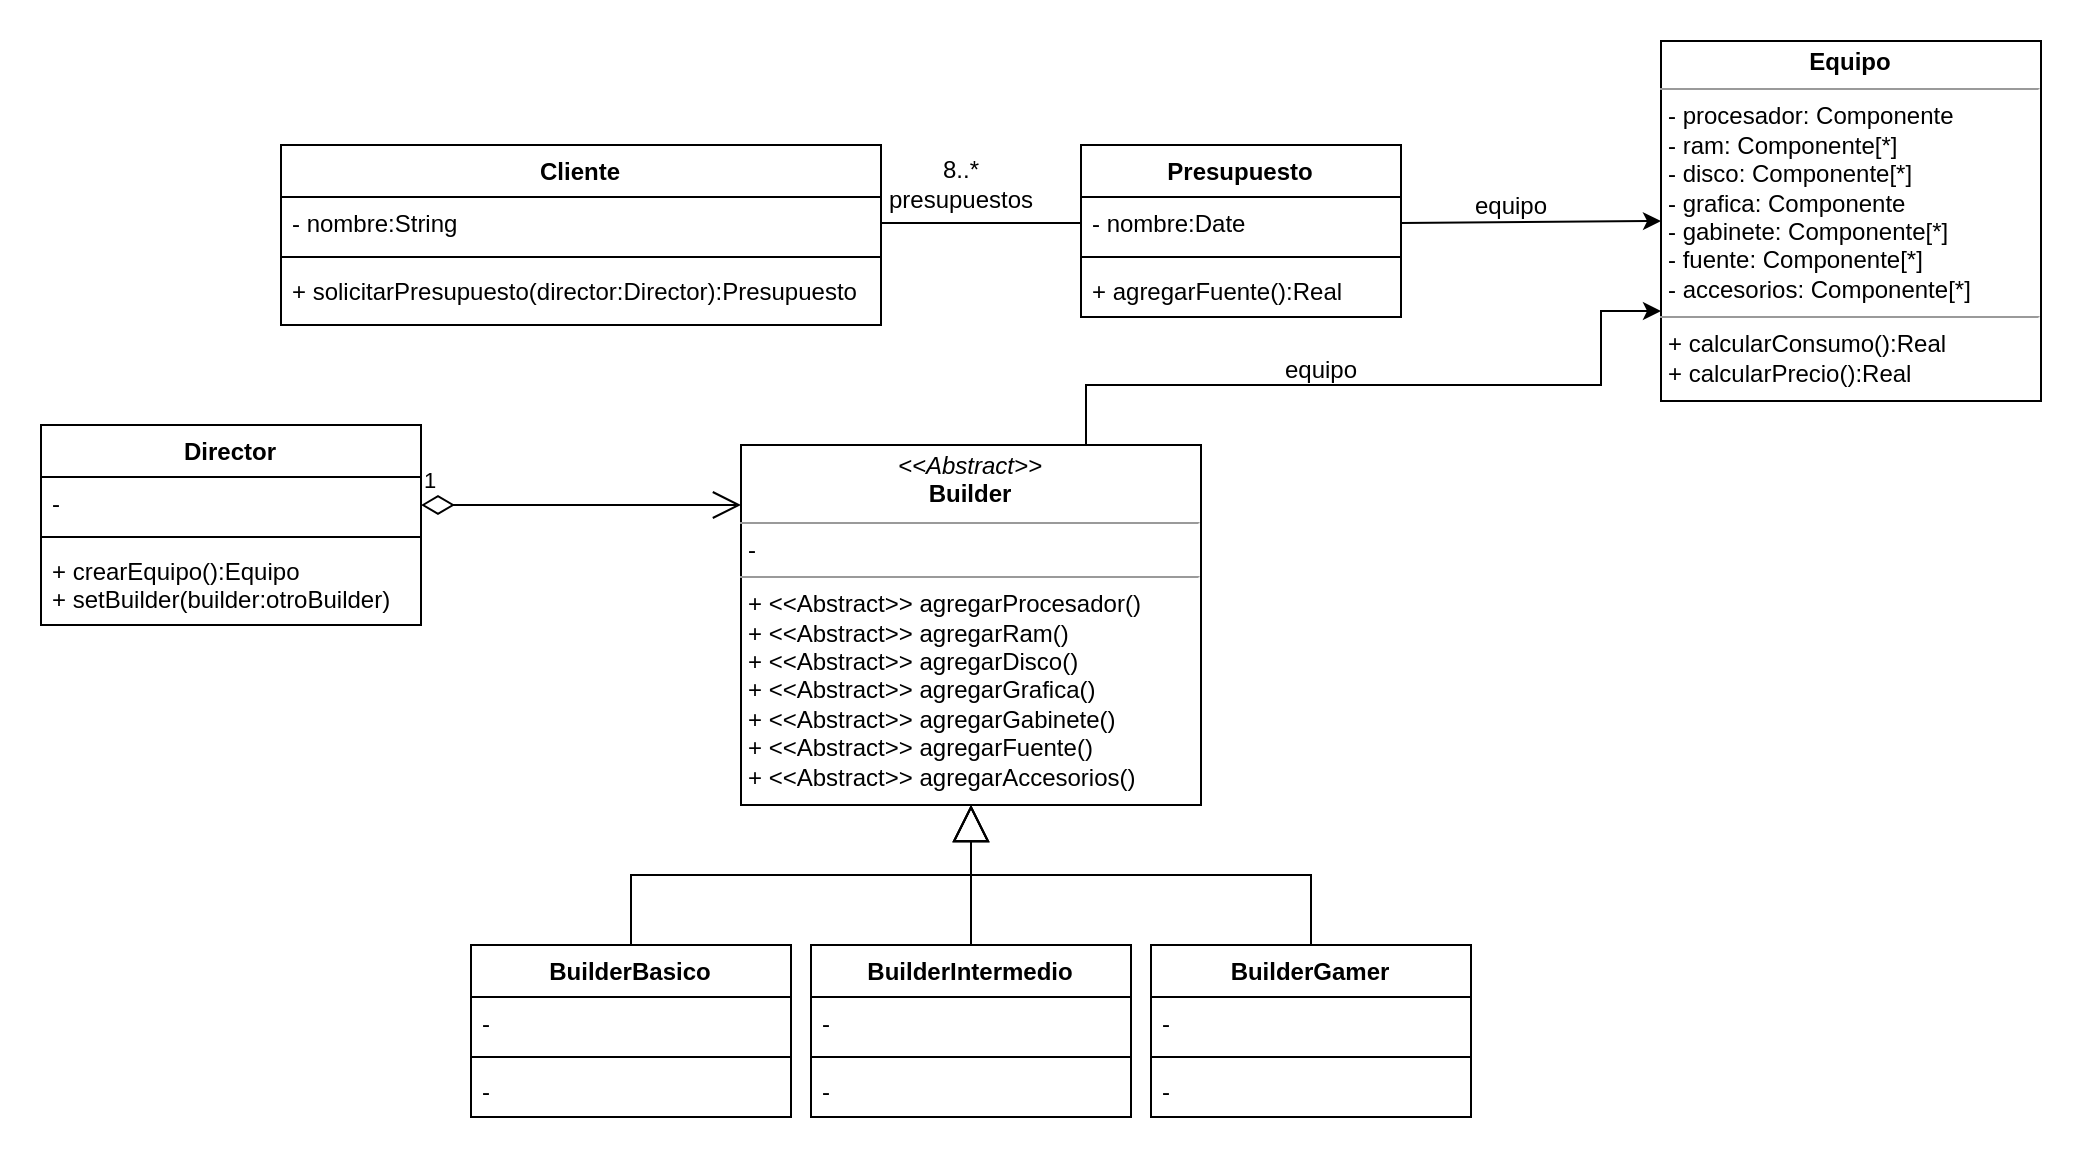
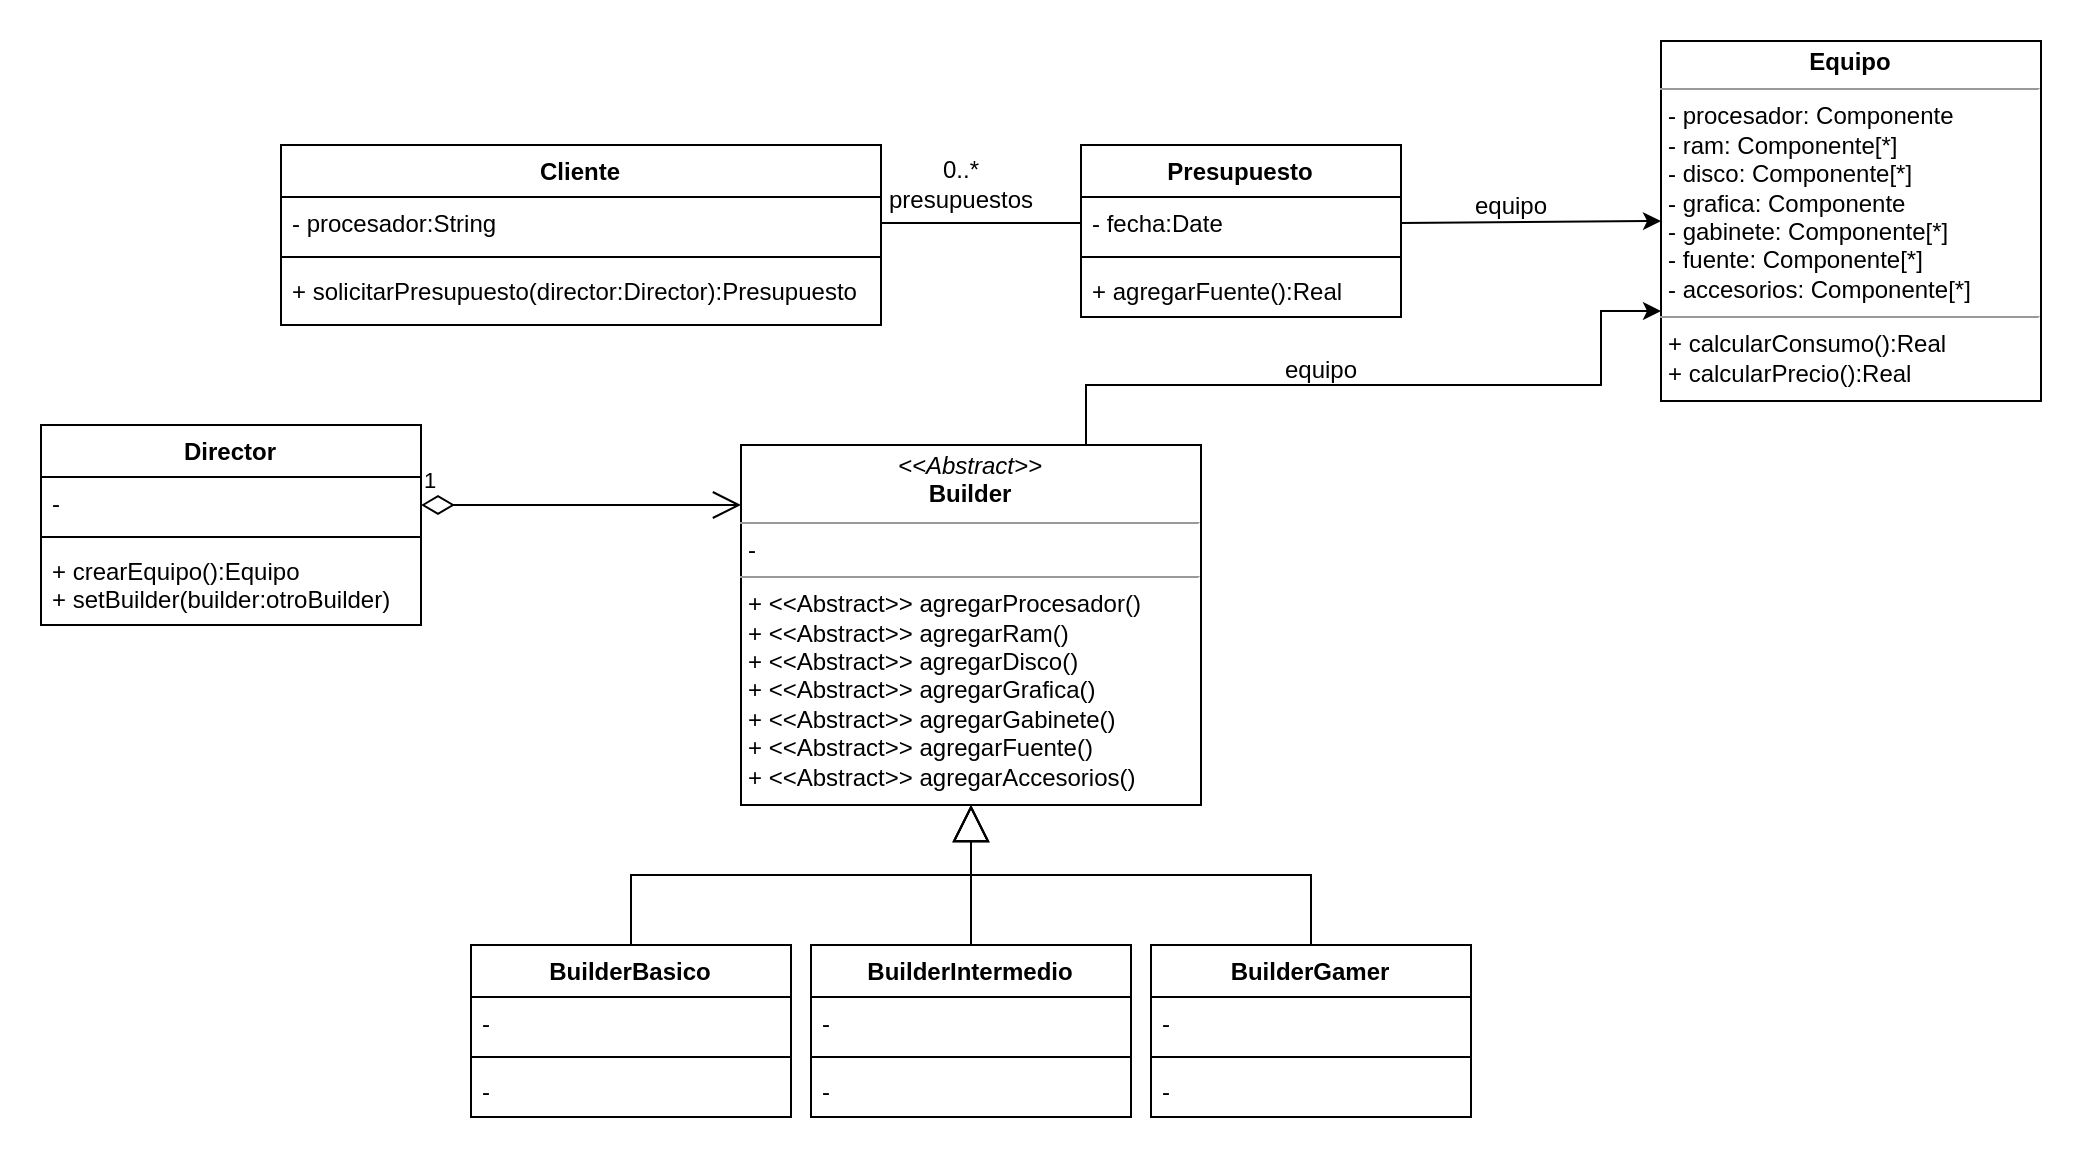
(962, 185) -> (962, 185)
(384, 225) -> (411, 225)
(1174, 225) -> (1167, 225)
